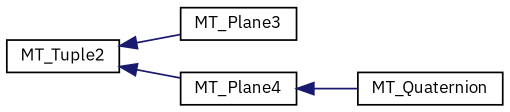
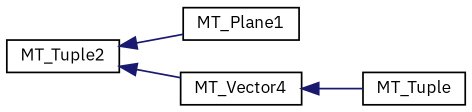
(239, 24) -> (241, 24)
(239, 89) -> (241, 89)
(430, 89) -> (414, 89)
